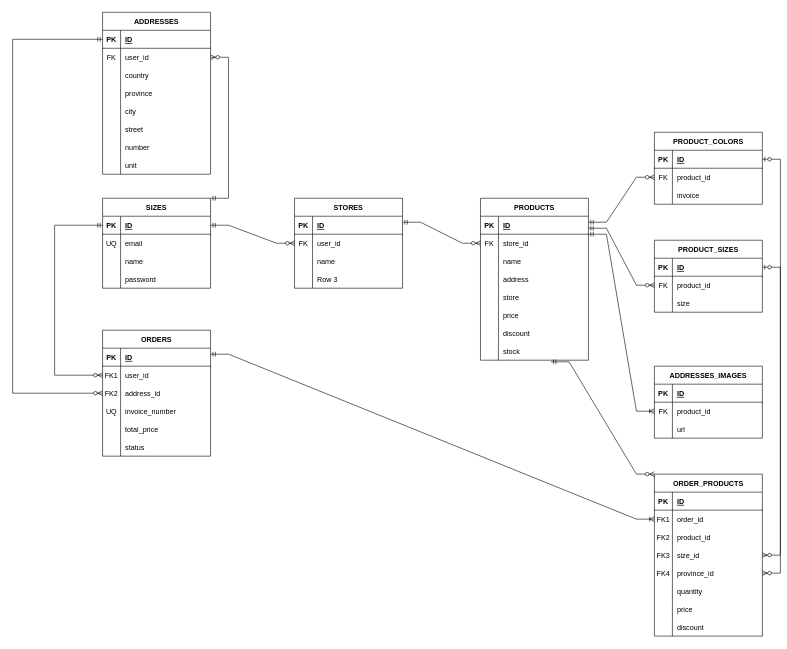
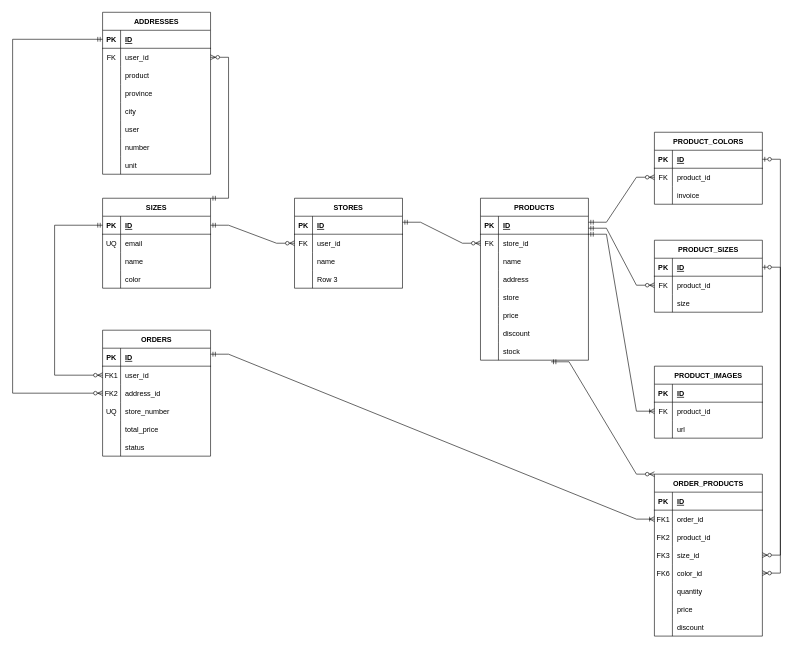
(139, 76) -> (139, 76)
(137, 130) -> (133, 130)
(141, 280) -> (134, 280)
(708, 376) -> (708, 376)
(151, 412) -> (149, 412)
(663, 574) -> (663, 574)
(697, 574) -> (691, 574)
